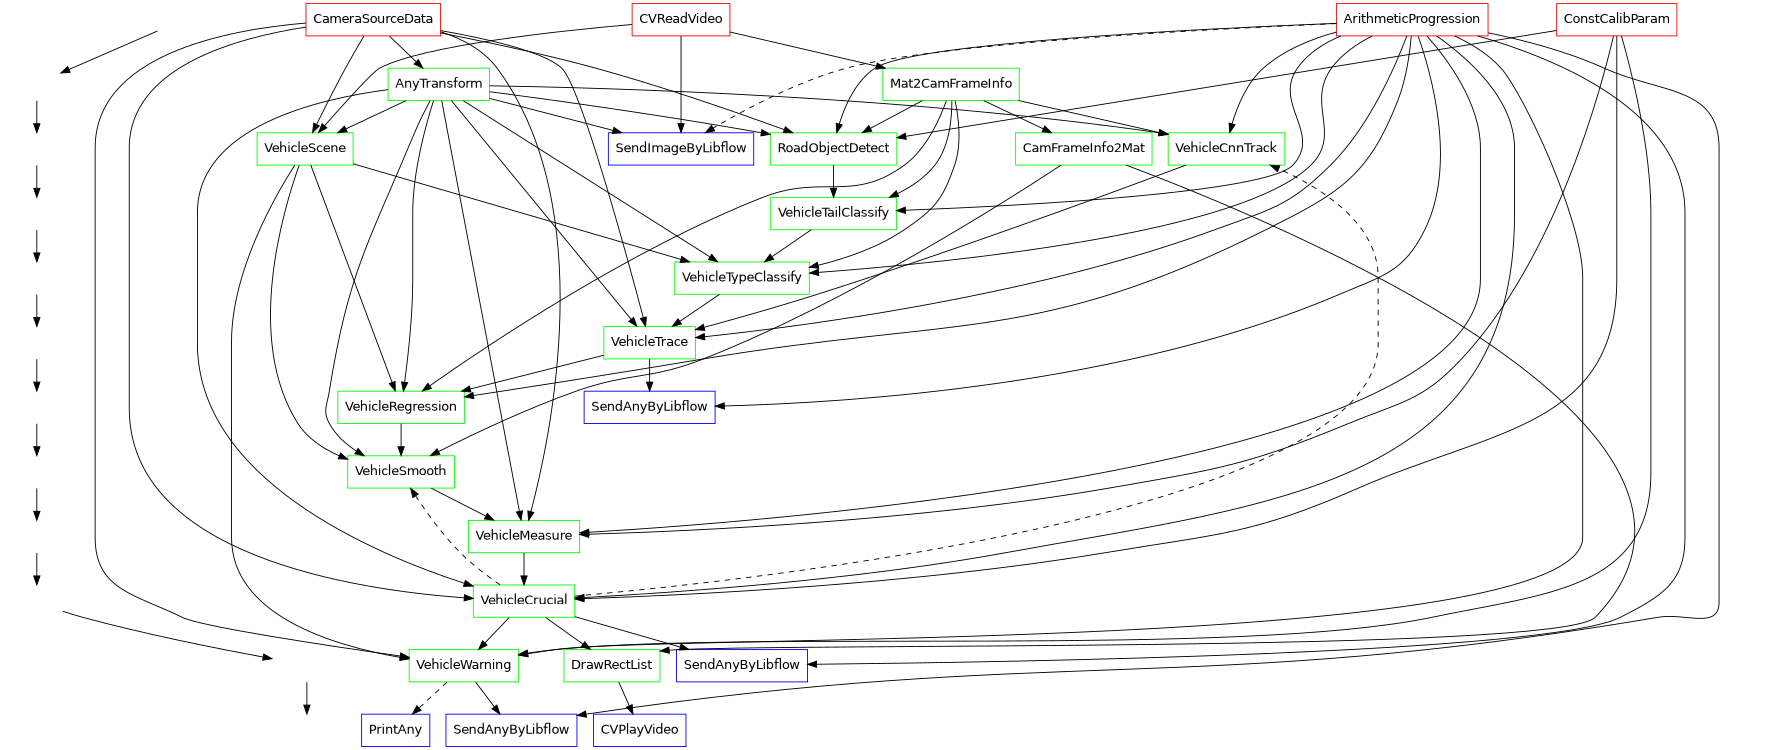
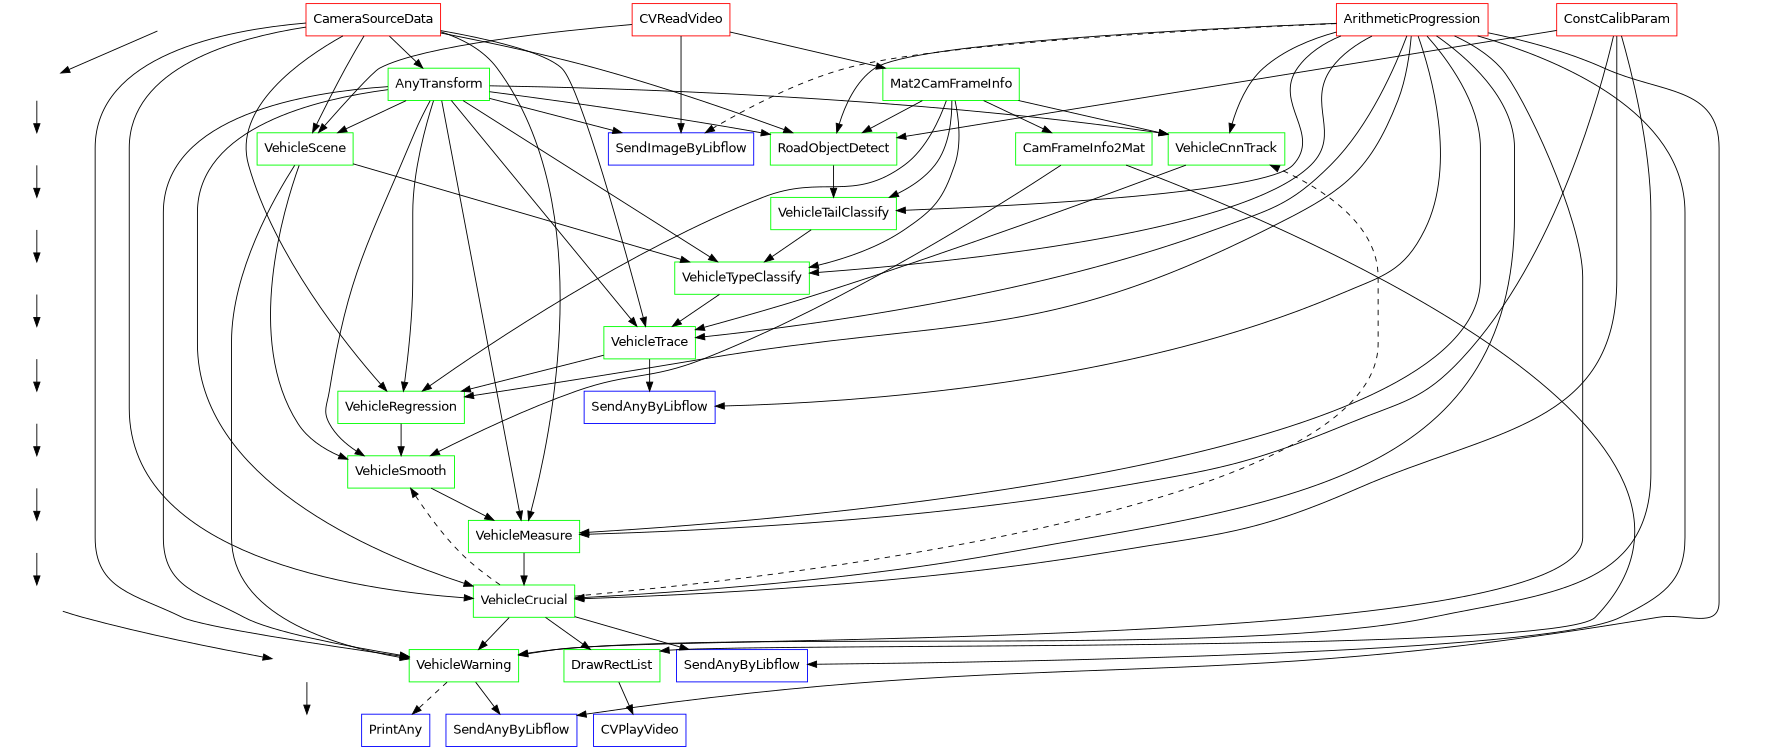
(349, 268) -> (263, 205)
none -> (163, 376)
